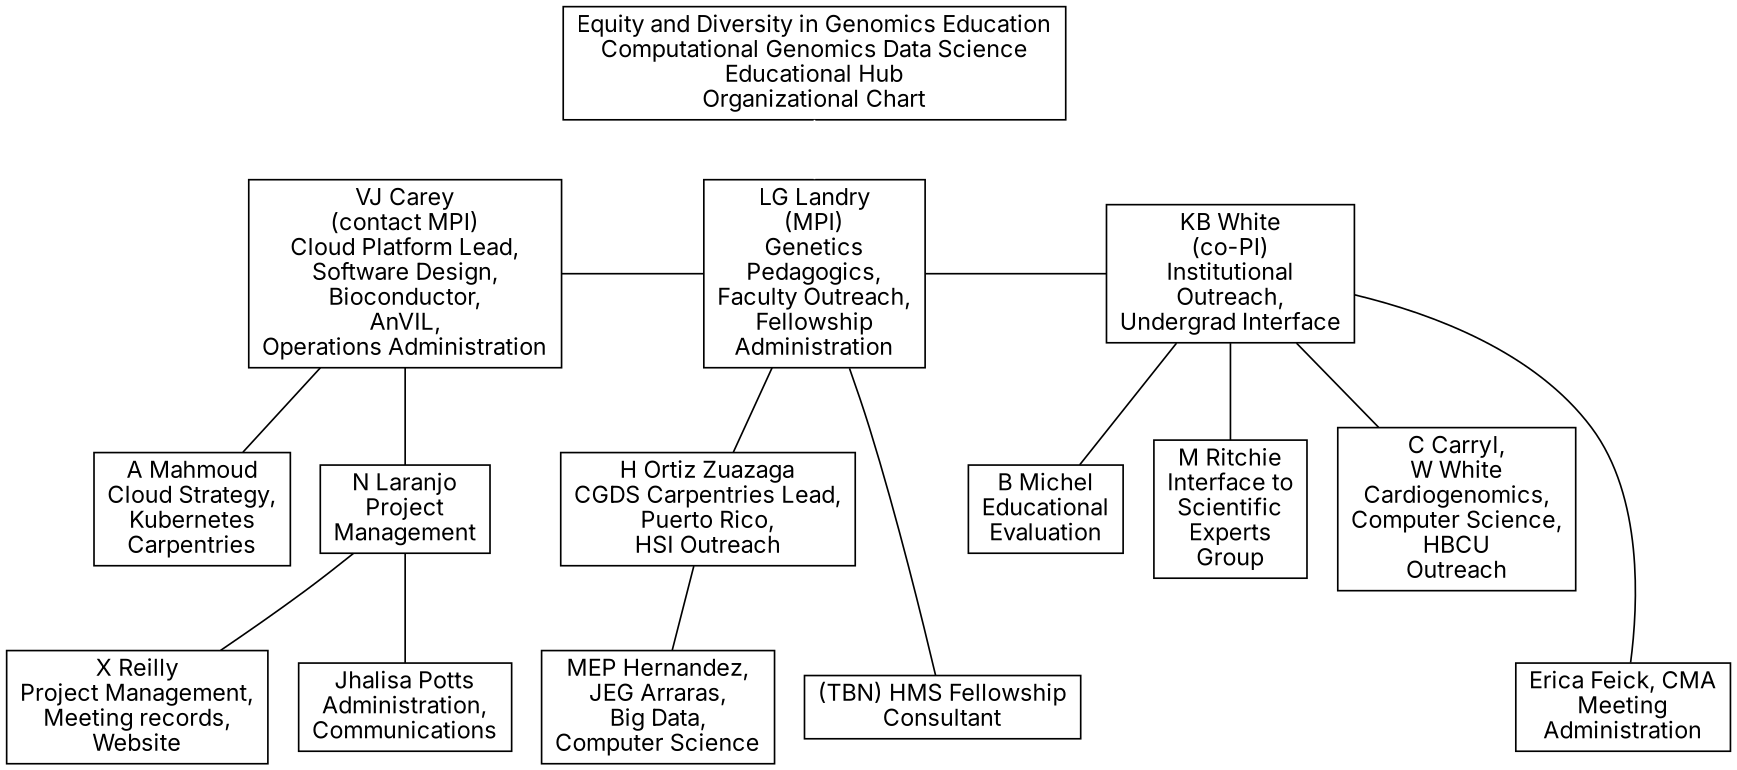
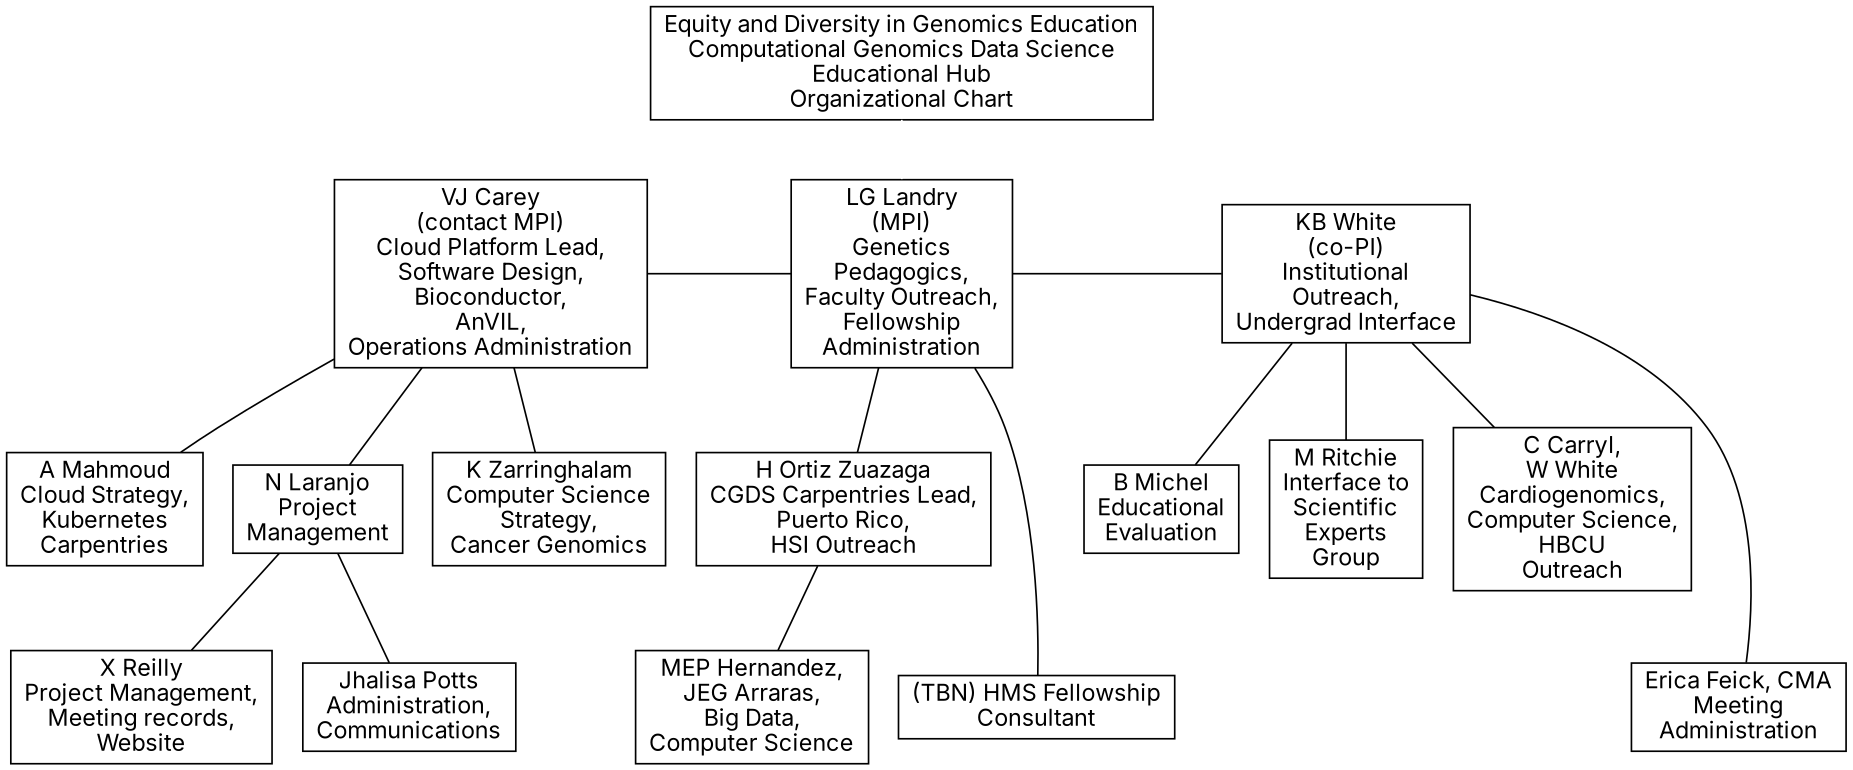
none -> (549, 509)
